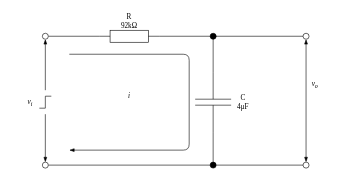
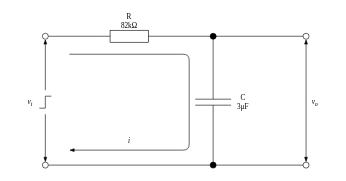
(129, 21) -> (129, 21)
(315, 84) -> (315, 102)
(129, 96) -> (129, 141)
(243, 102) -> (243, 102)
